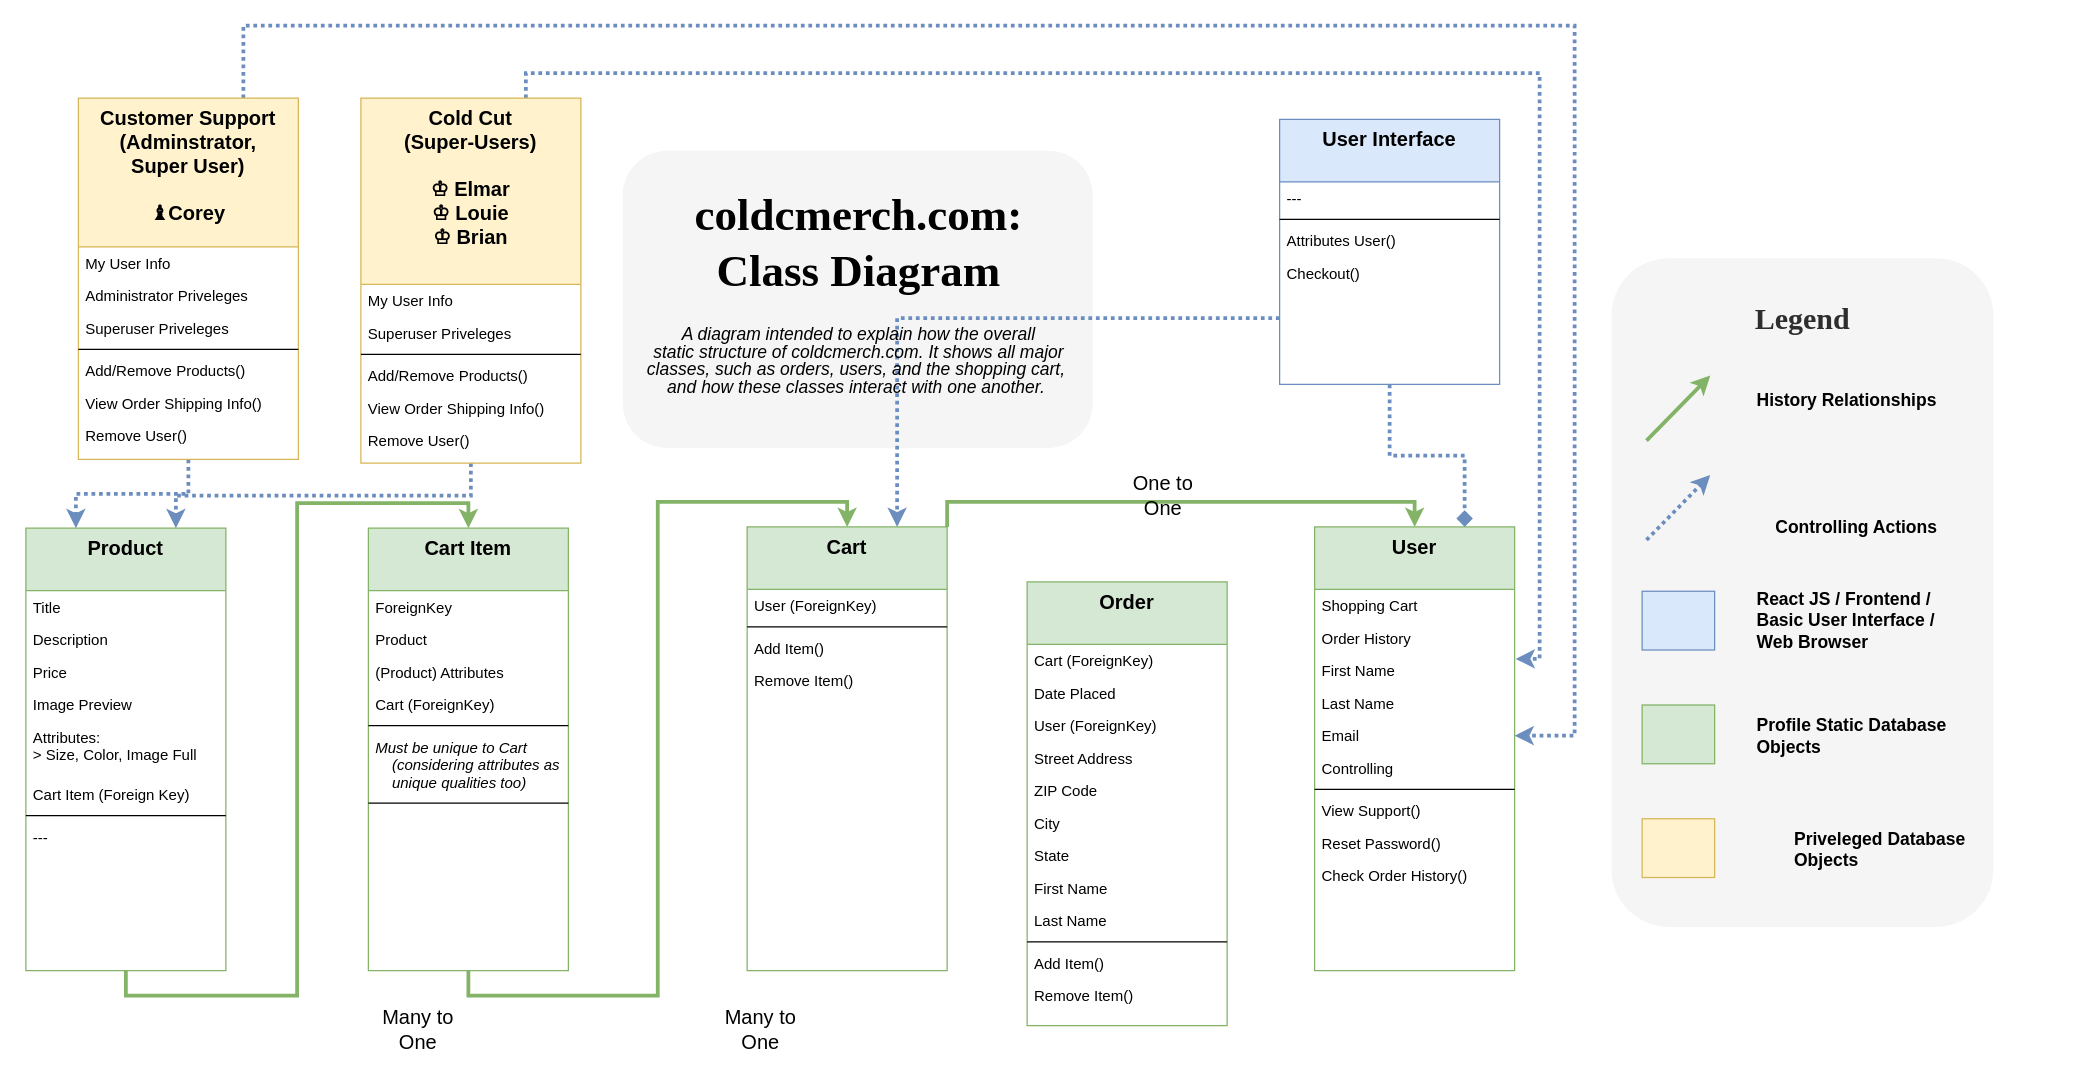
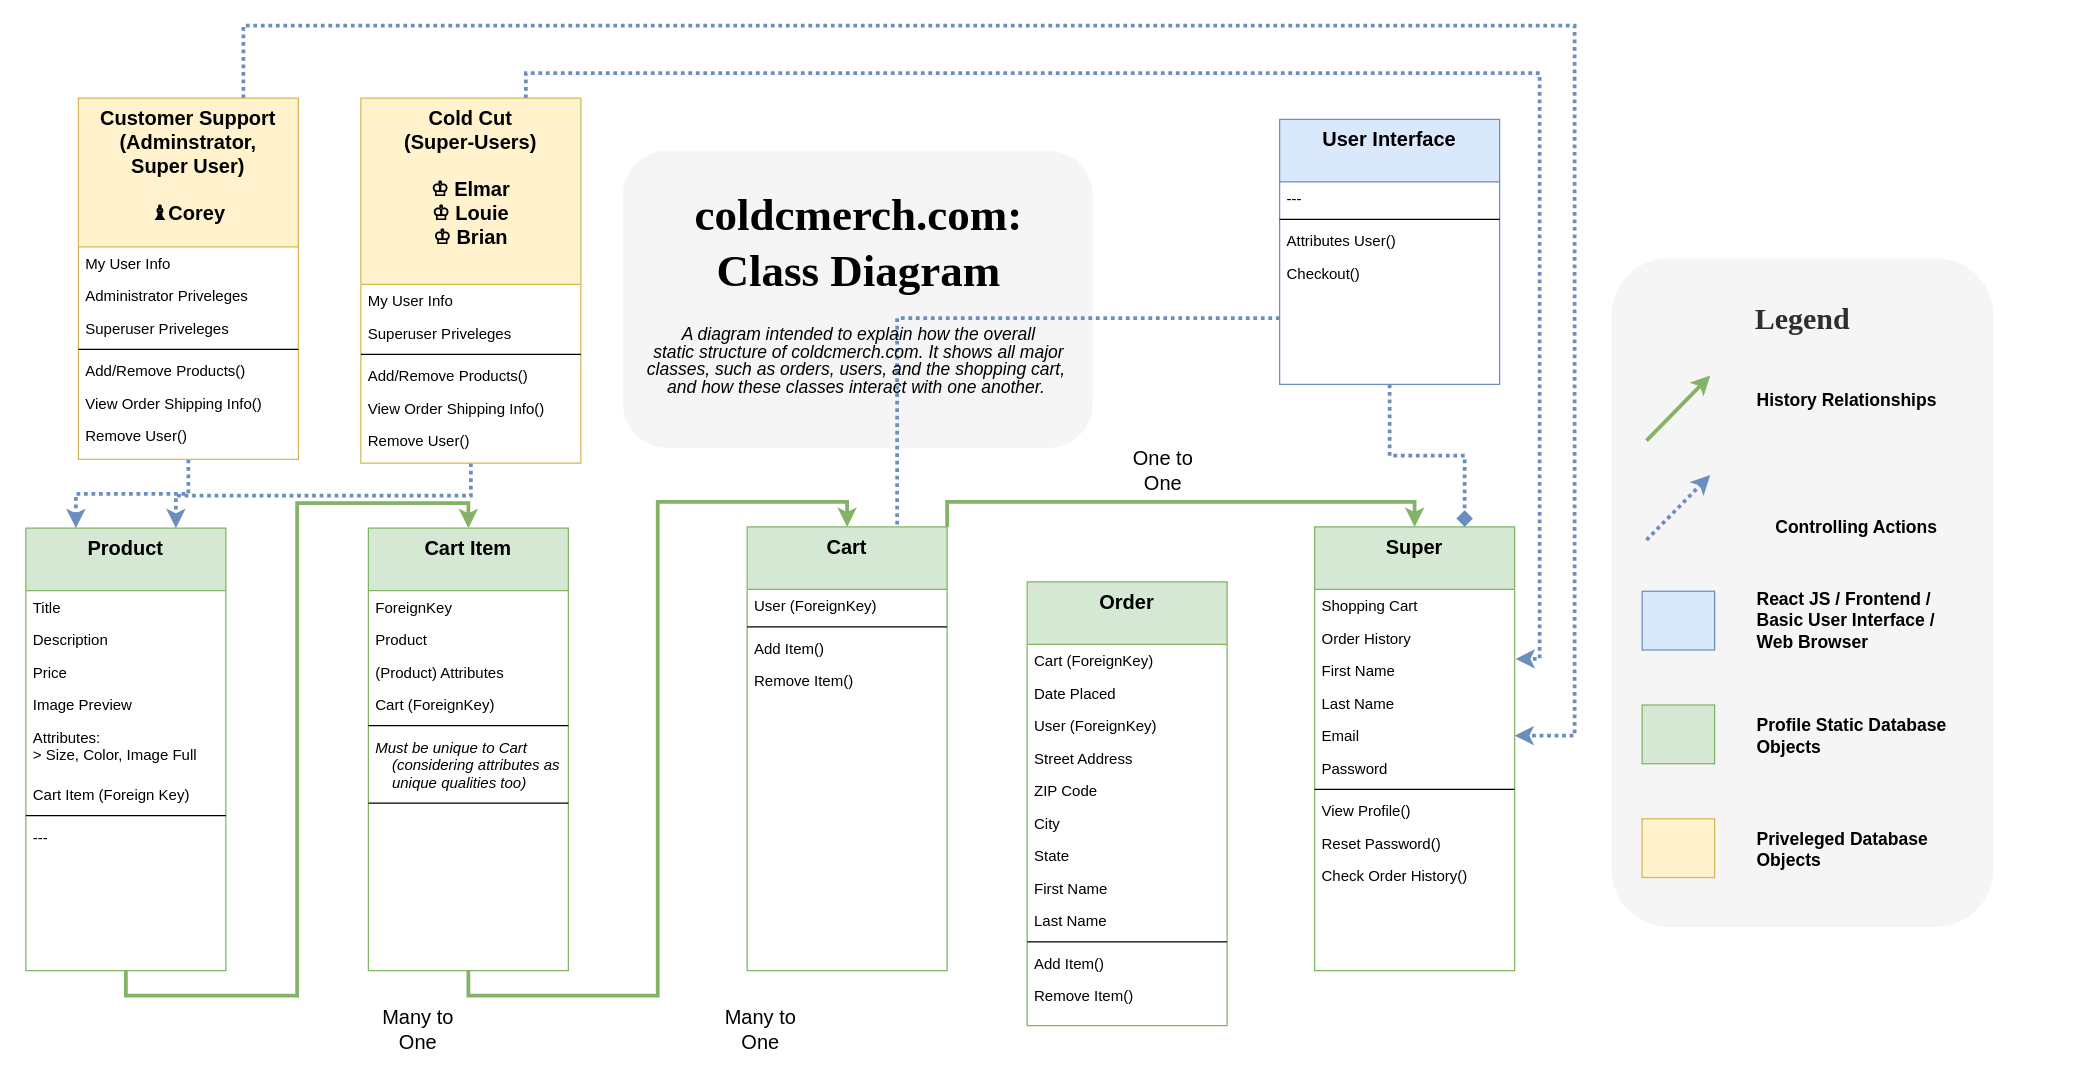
(1163, 496) -> (1163, 471)
(897, 511) -> (897, 518)
(1414, 547) -> (1414, 547)
(1362, 769) -> (1355, 769)
(1376, 811) -> (1372, 811)
(1891, 849) -> (1854, 849)
